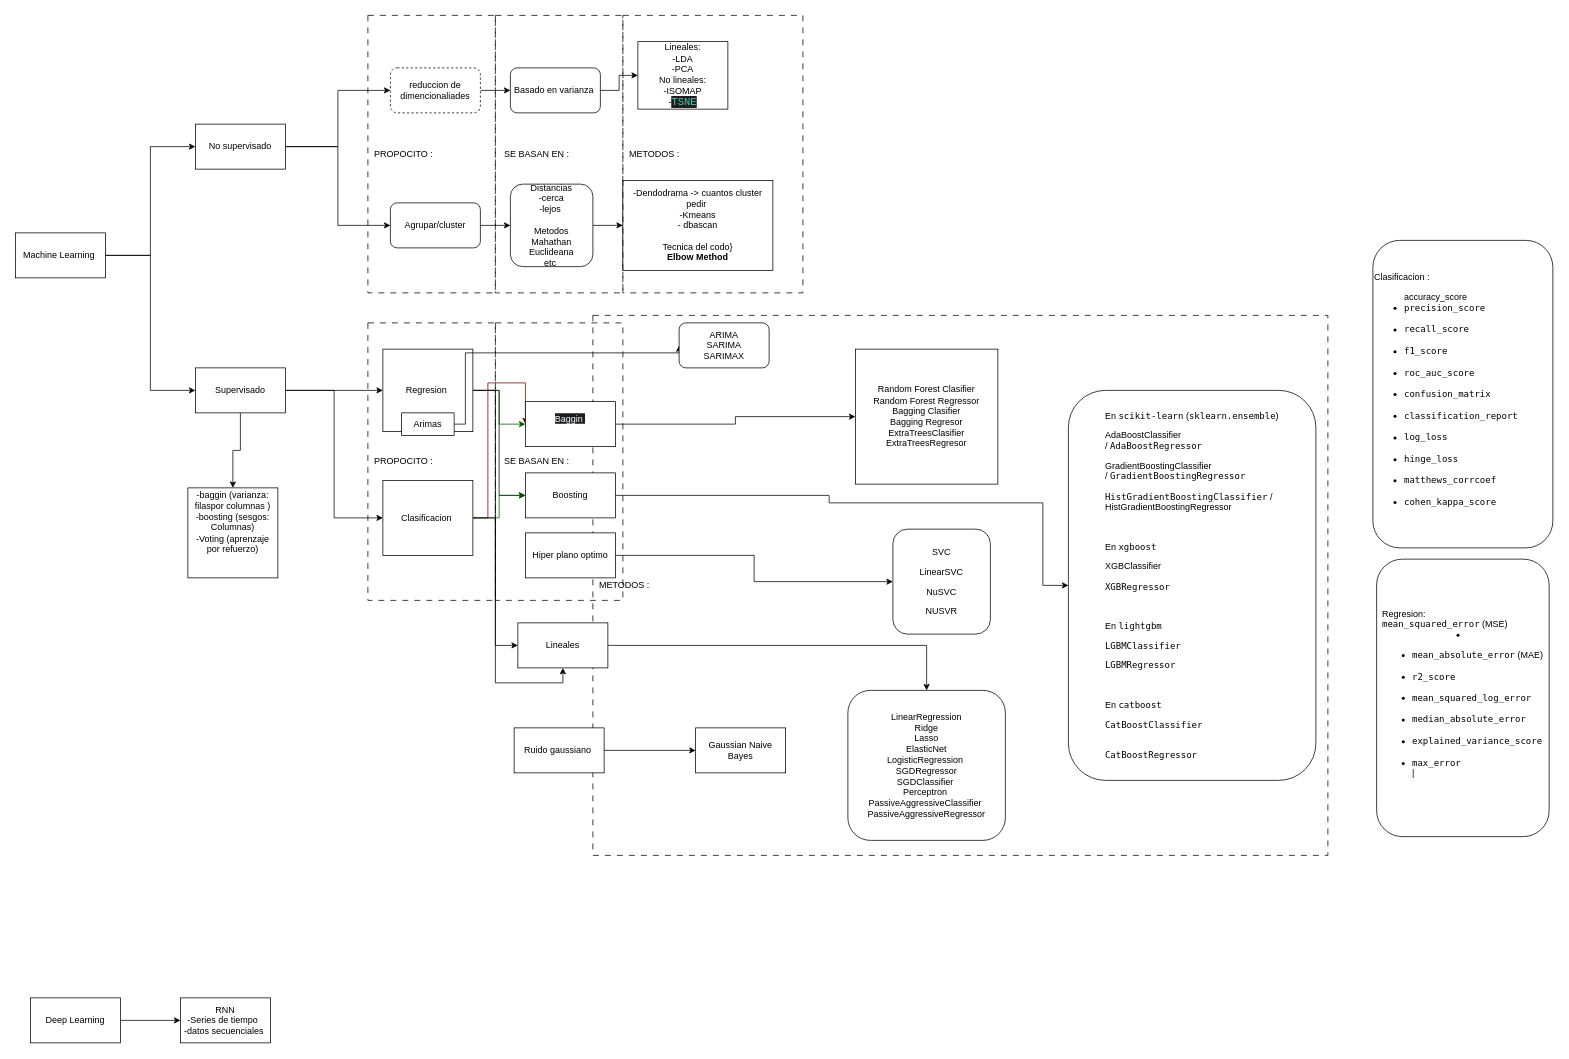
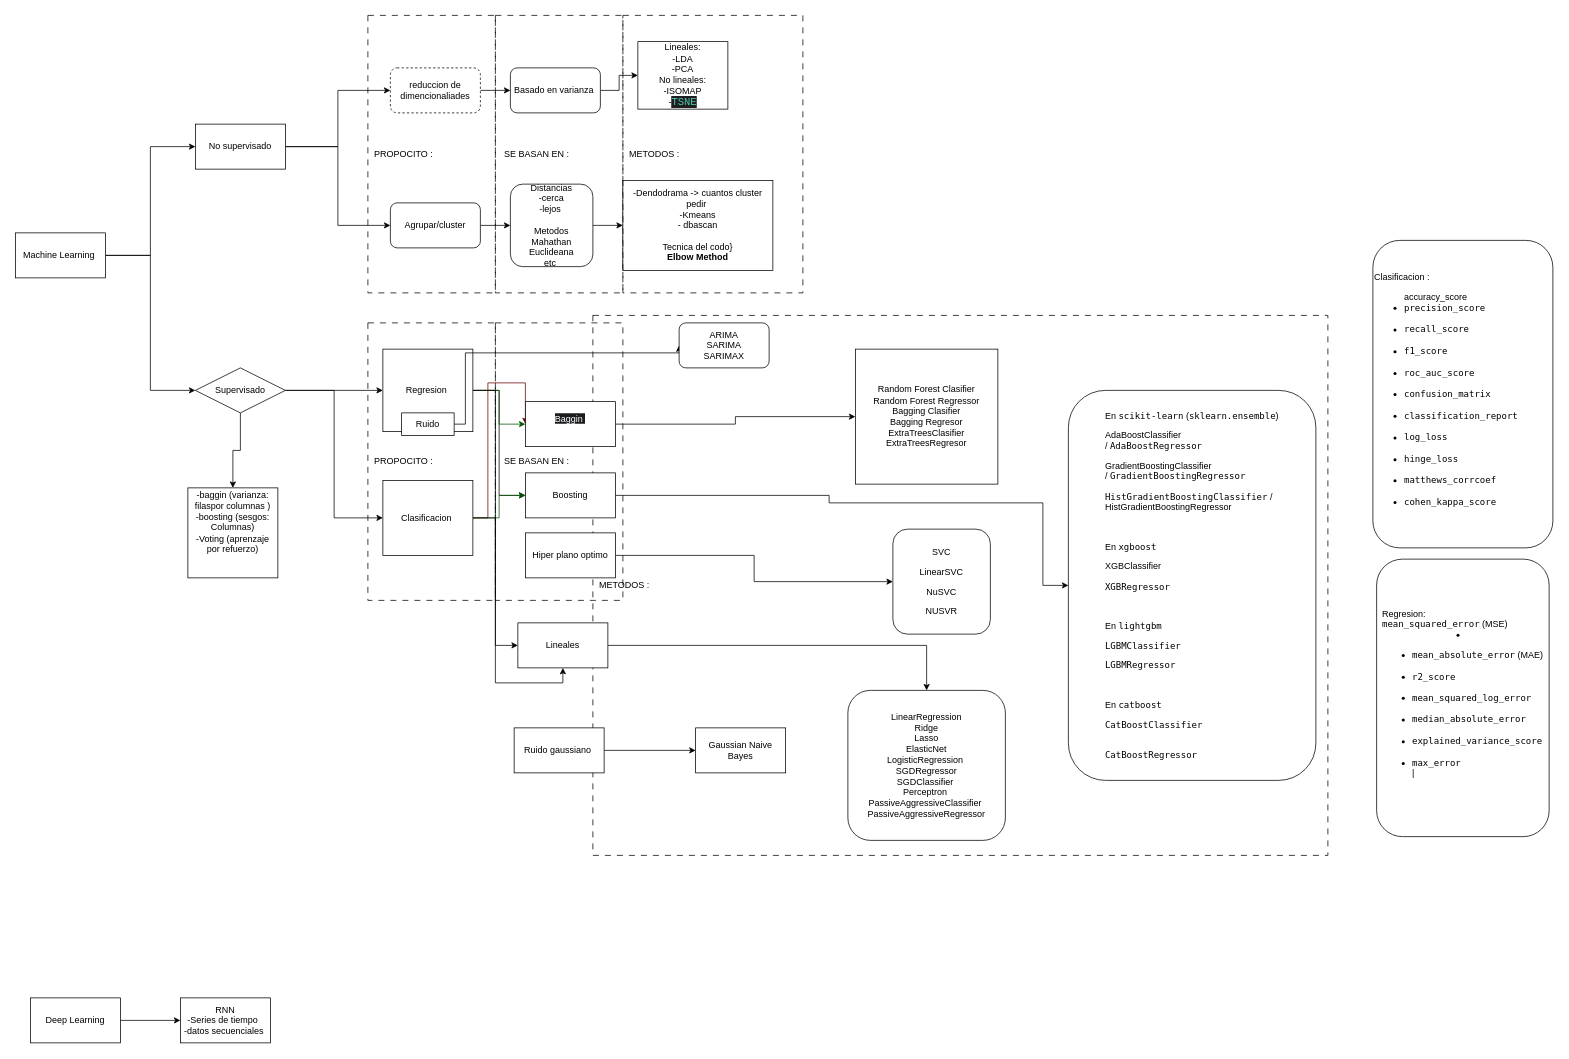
(240, 390) -> (240, 390)
(428, 424) -> (428, 424)
